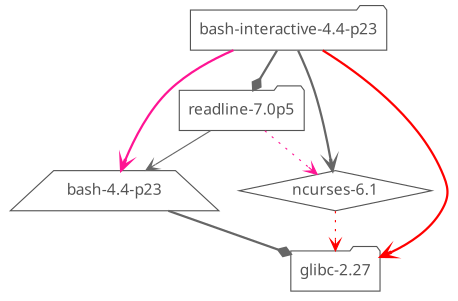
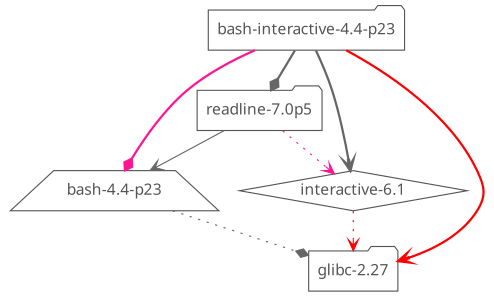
(167, 93) -> (184, 93)
(335, 191) -> (353, 191)
(223, 230) -> (234, 231)
